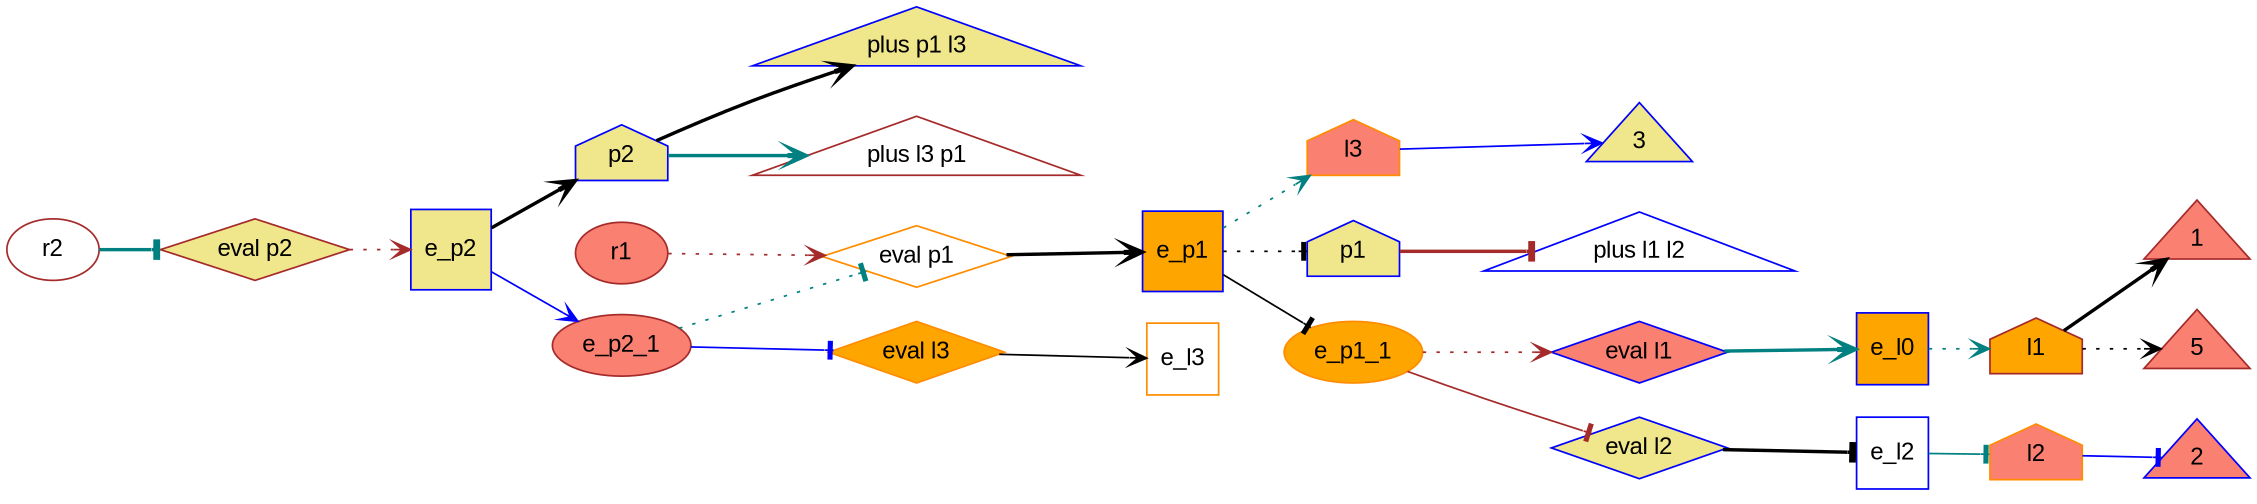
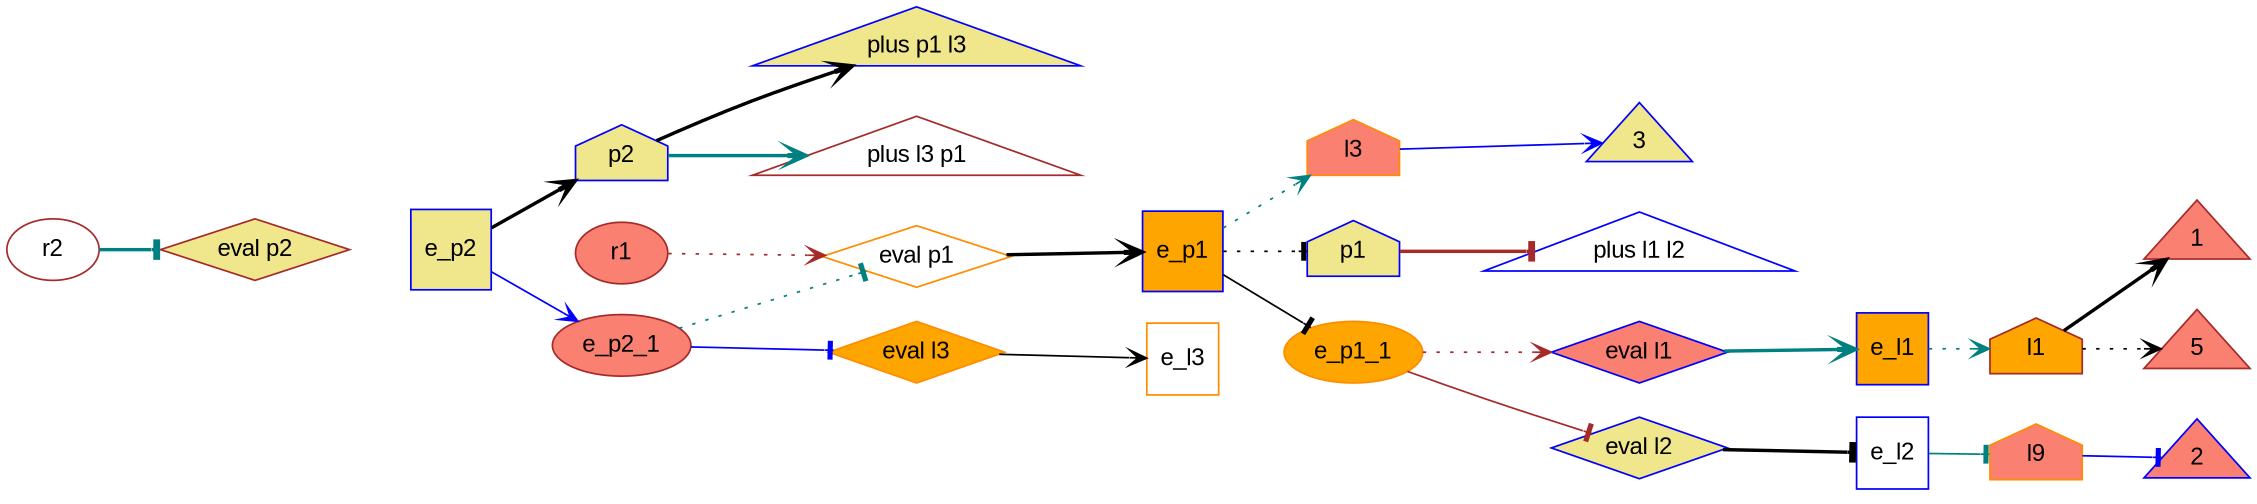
(372, 250) -> none
(1892, 349) -> (1892, 349)
(2036, 455) -> (2036, 455)
